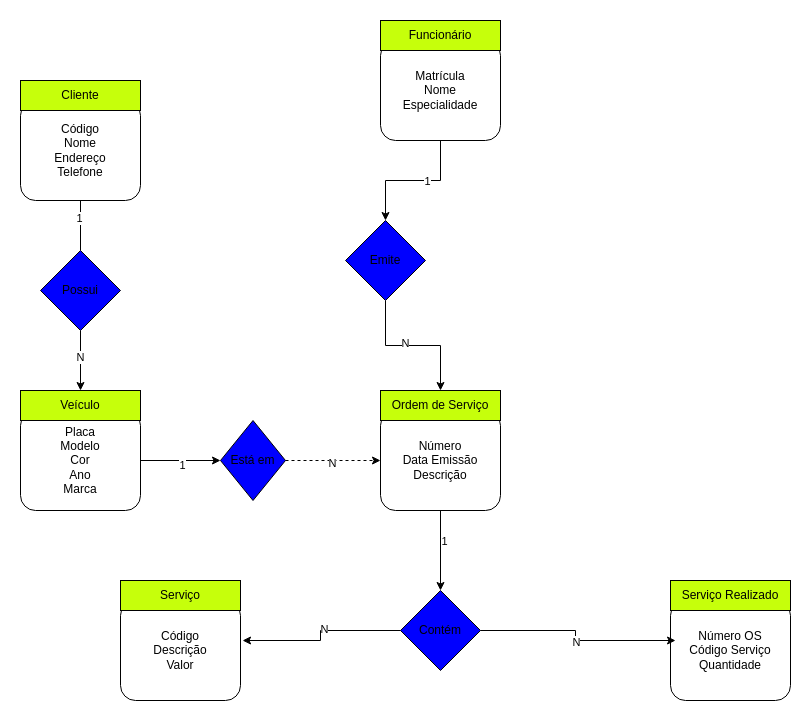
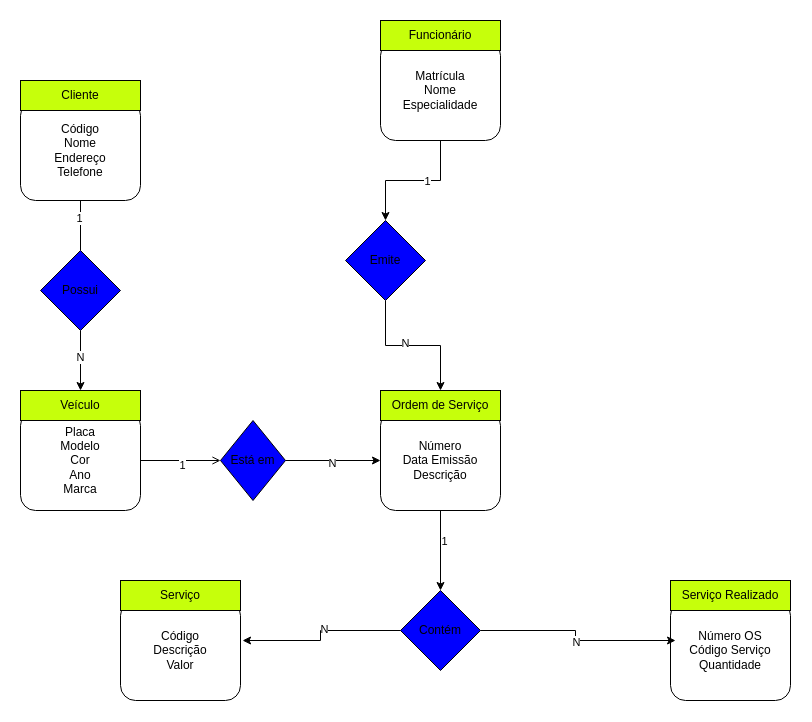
(212, 461) -> (214, 461)
(329, 461) -> (329, 461)
